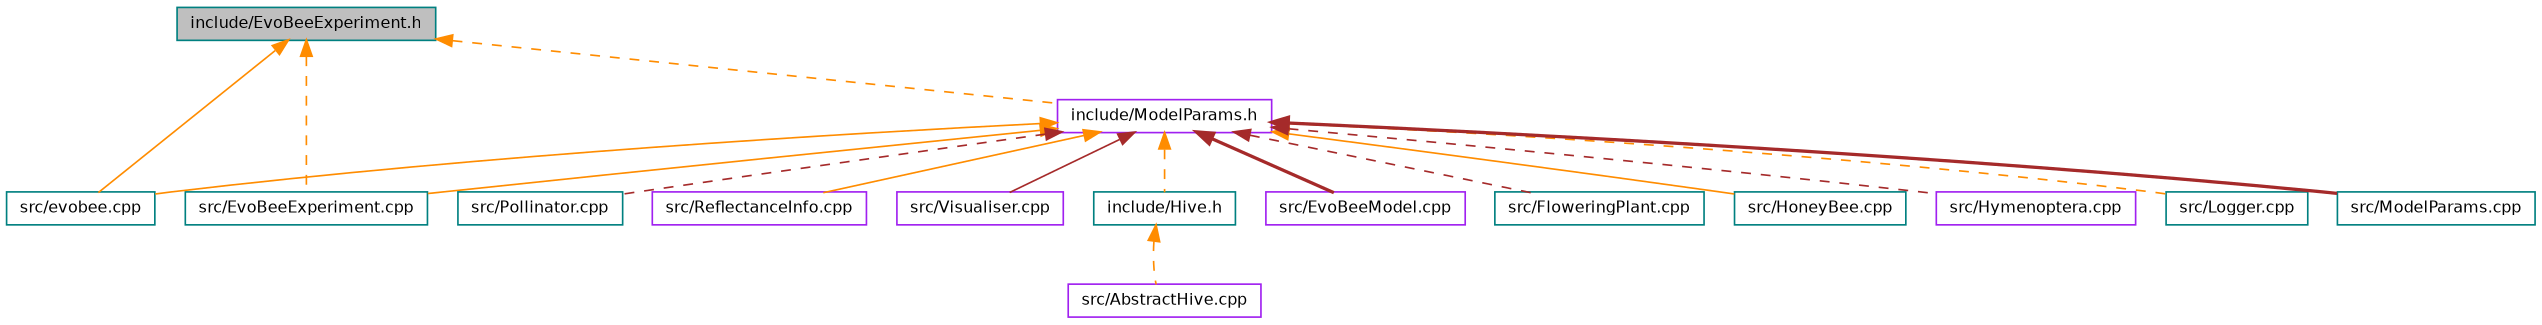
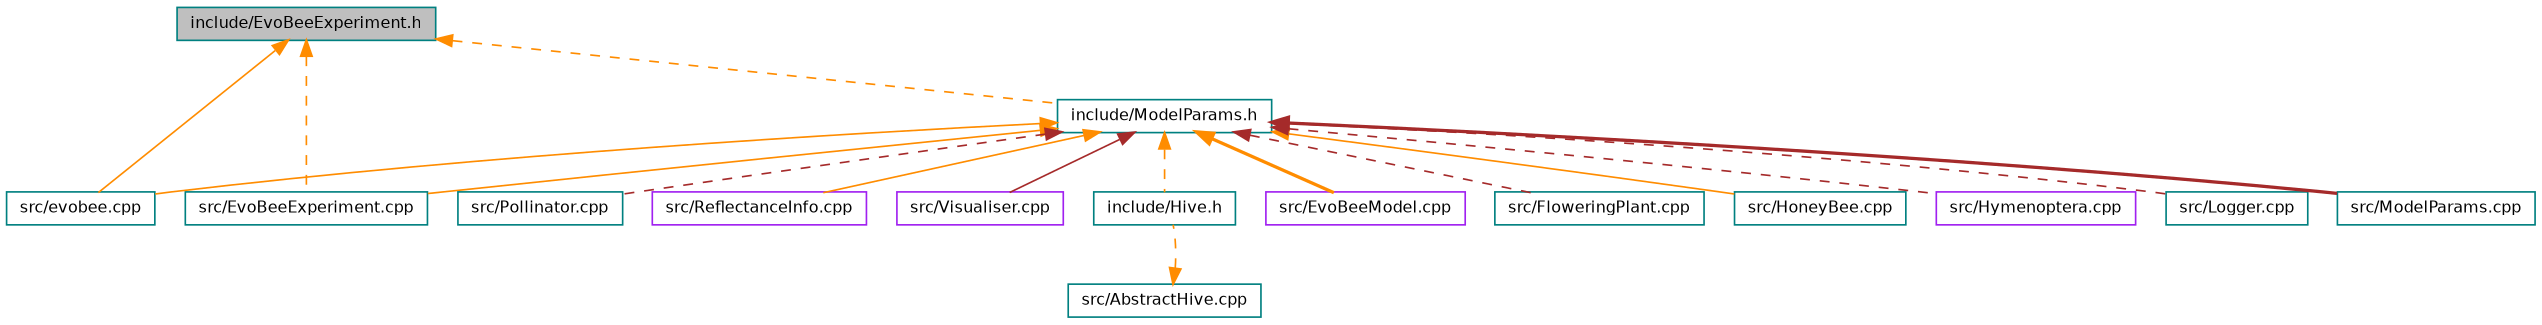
(1165, 116) -> (1165, 116)
(1728, 151) -> (1728, 151)
(1273, 166) -> (1273, 166)
(1154, 263) -> (1176, 246)
(1165, 301) -> (1165, 301)
